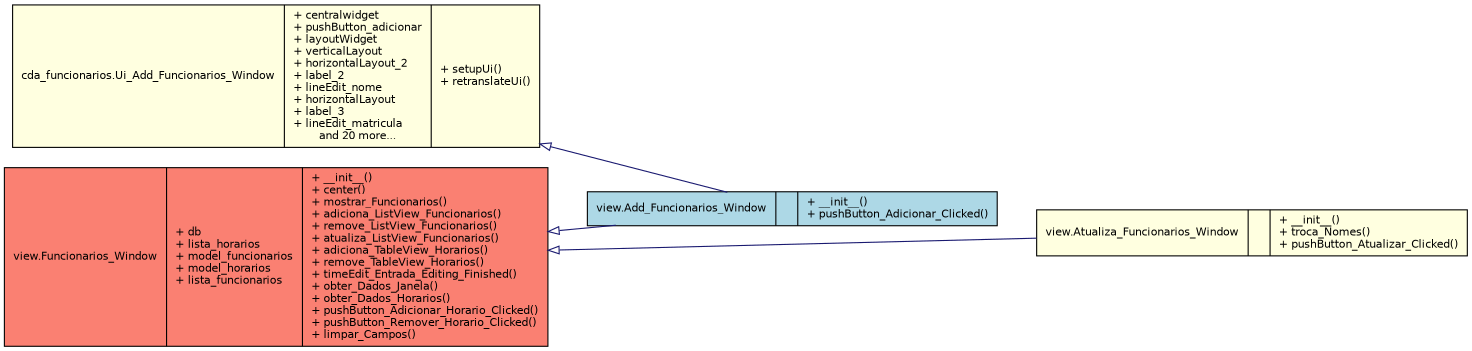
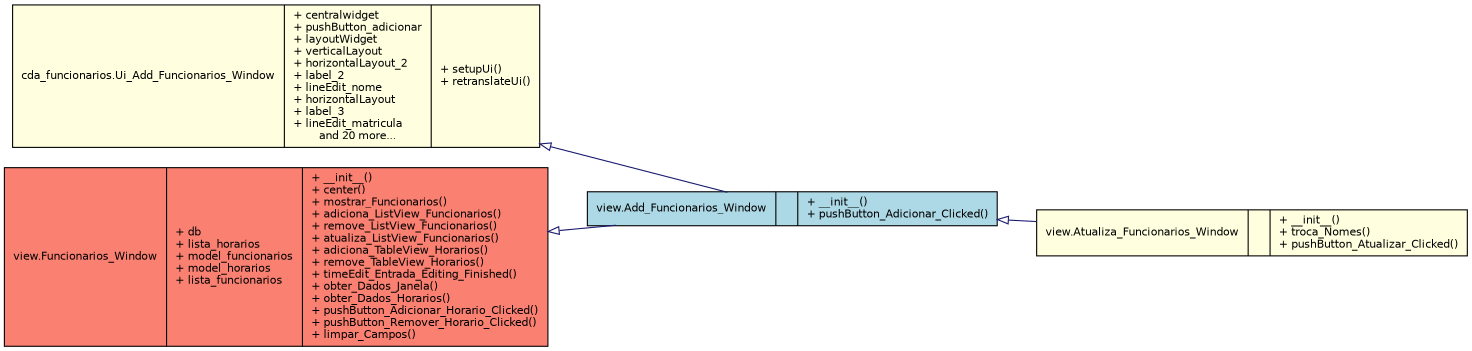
(798, 244) -> (1022, 221)
